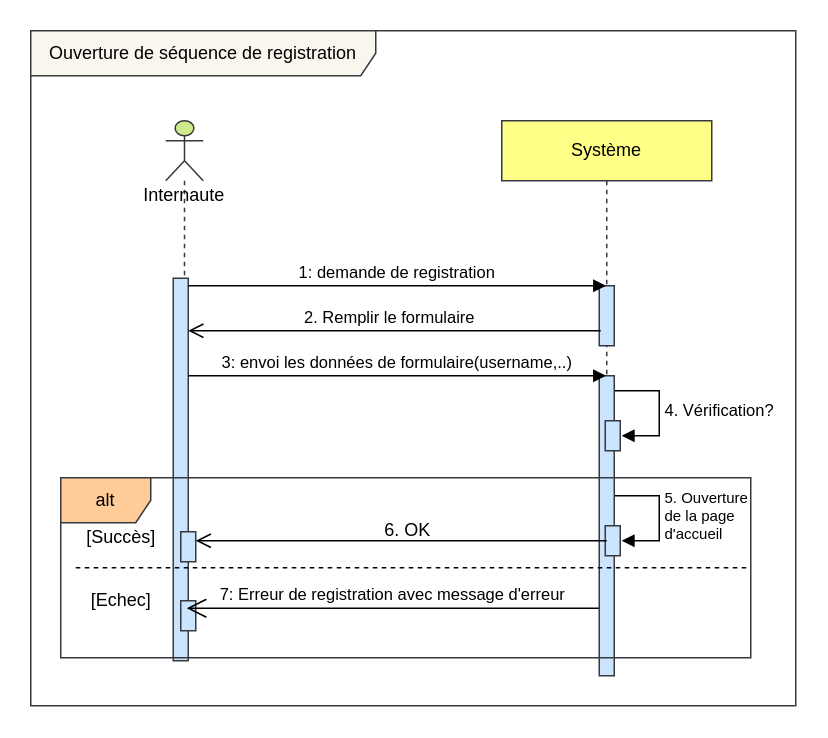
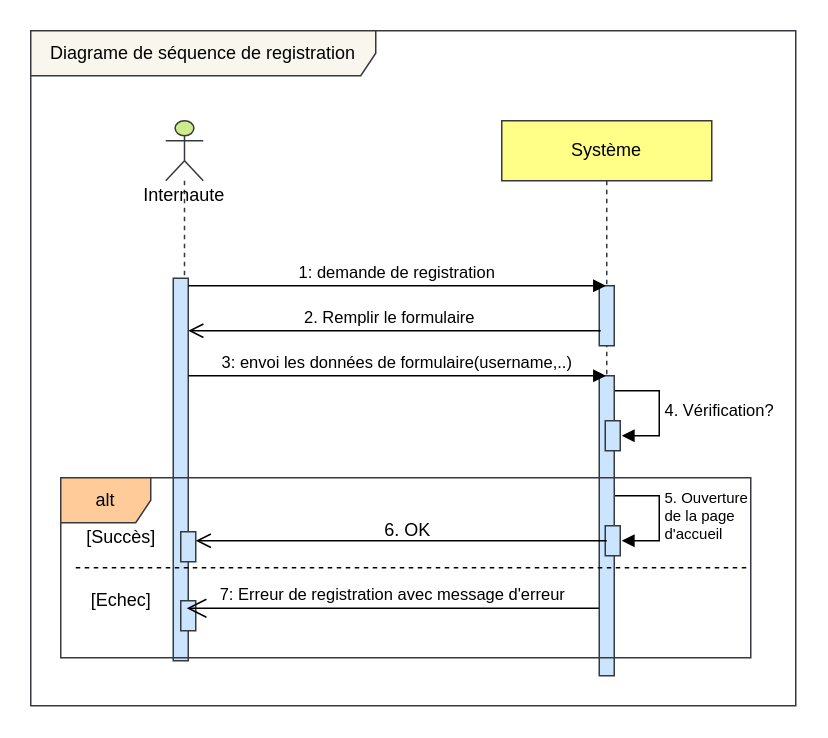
(203, 53) -> (203, 53)
